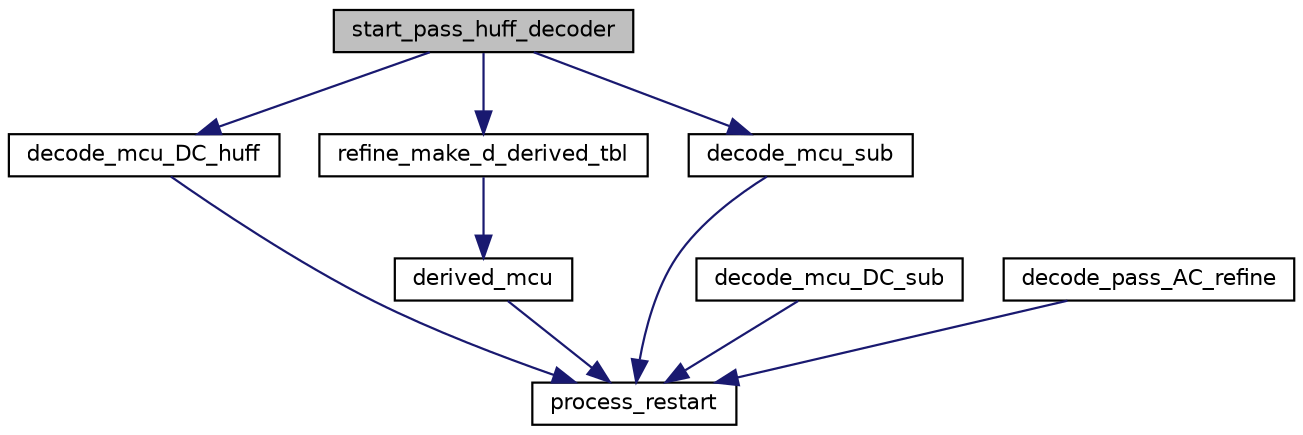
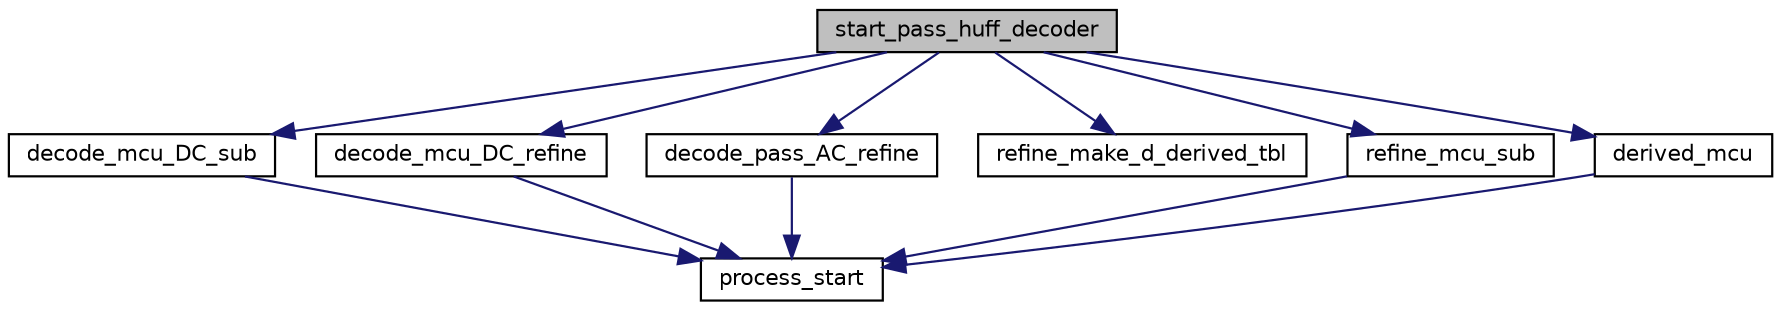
none -> (889, 87)
none -> (565, 92)
(144, 155) -> (461, 155)
(801, 155) -> (1451, 155)
(484, 206) -> (1330, 92)
(634, 404) -> (792, 279)
